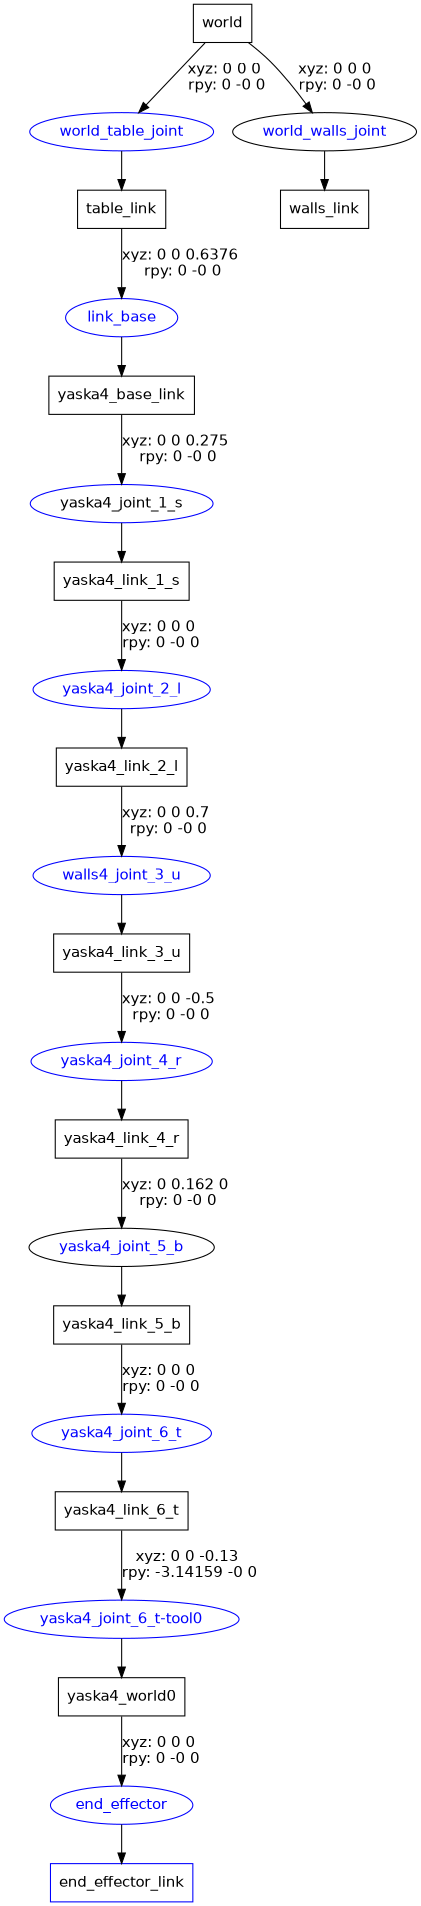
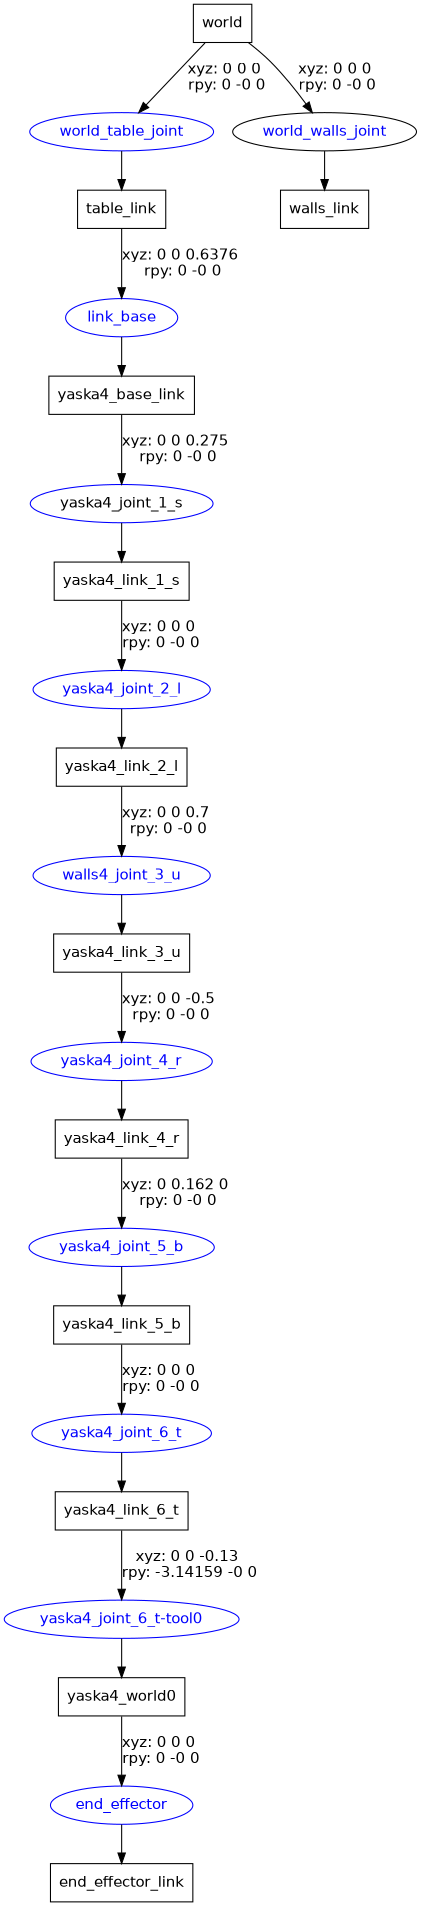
(122, 1247) -> (122, 1247)
(122, 1883) -> (122, 1883)
